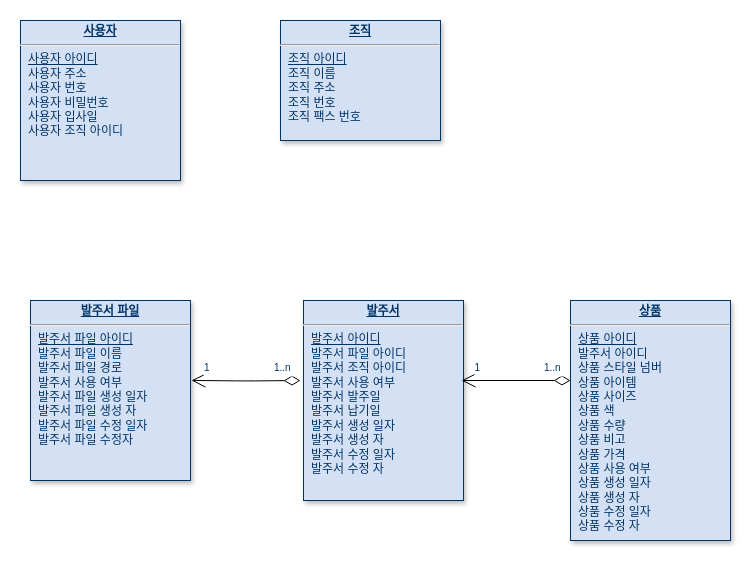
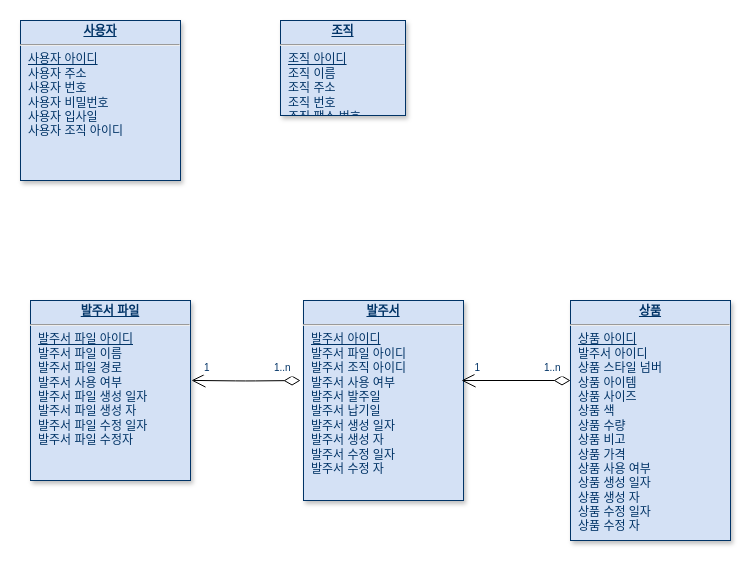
(361, 81) -> (343, 68)
